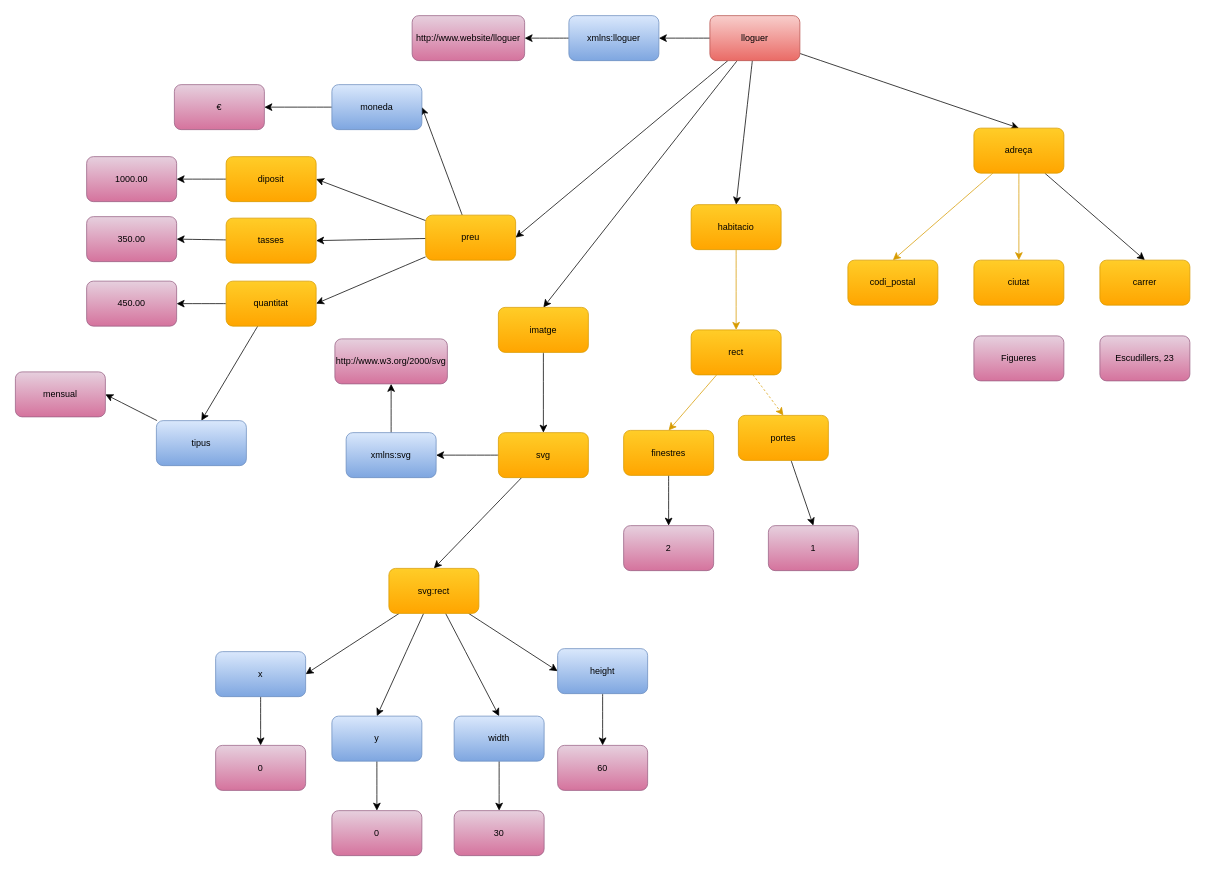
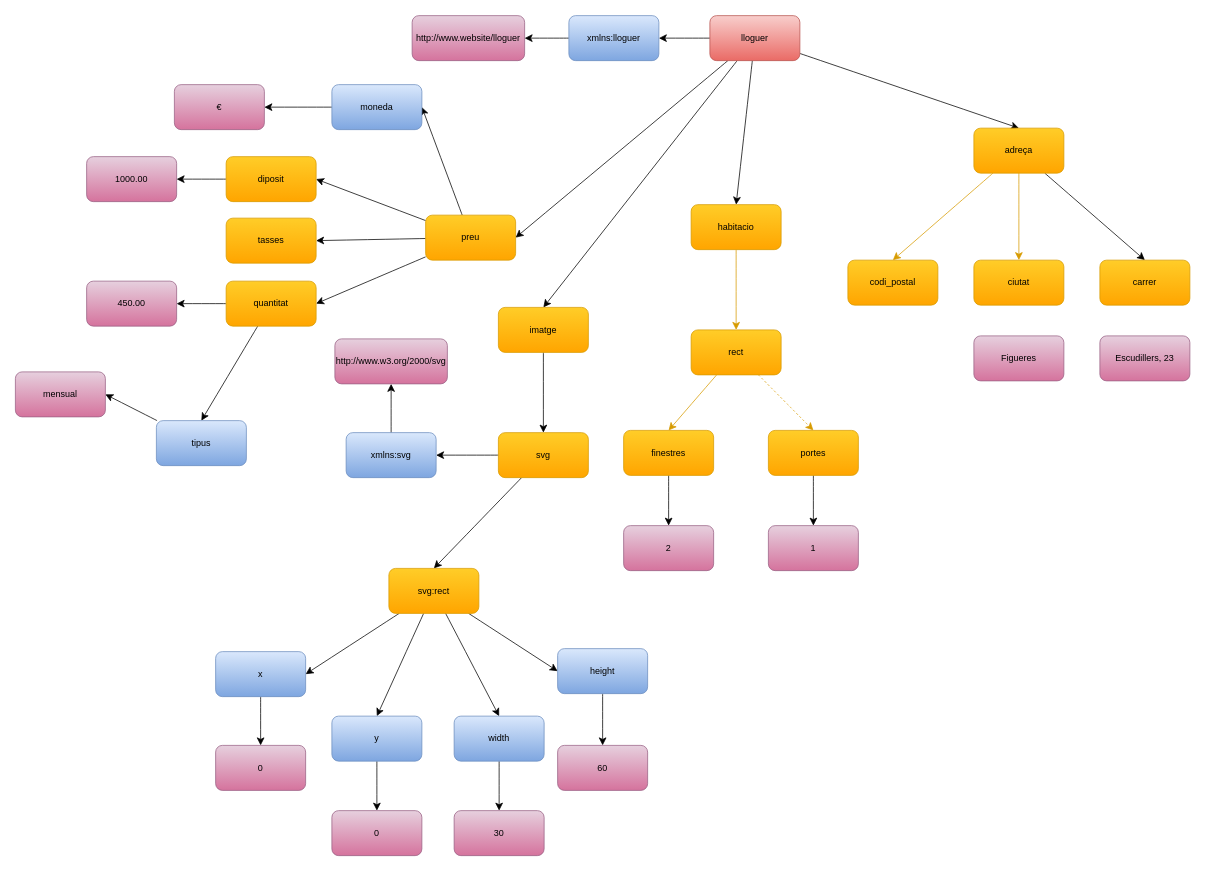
(132, 239) -> none
(203, 239) -> none
(783, 438) -> (813, 453)
